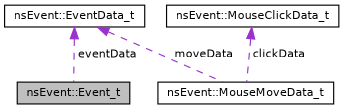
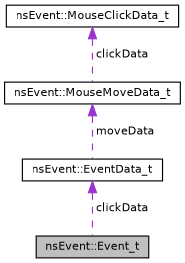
(106, 55) -> (121, 208)
(166, 57) -> (92, 137)
